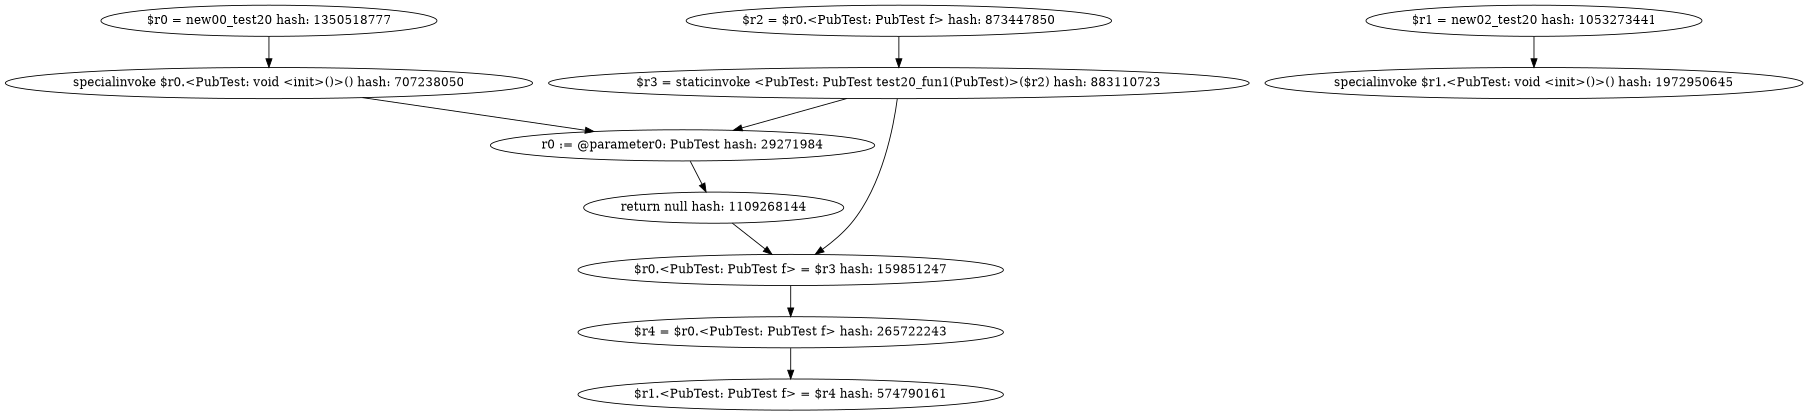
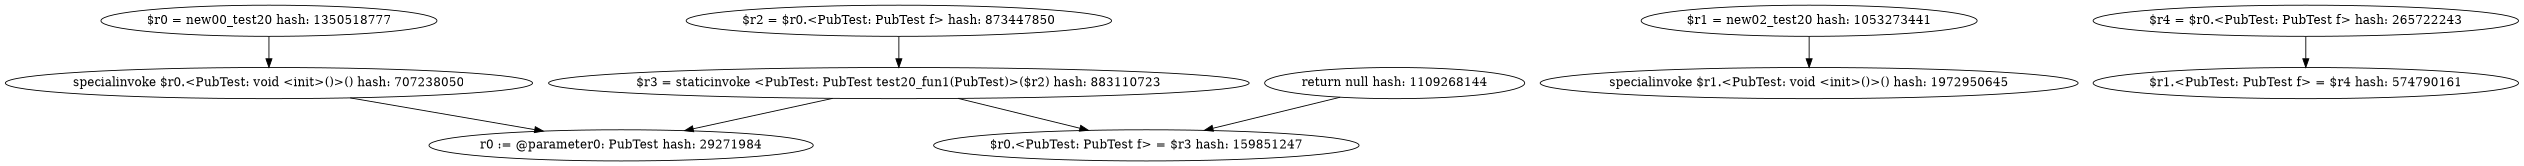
(696, 173) -> none
(791, 297) -> none
